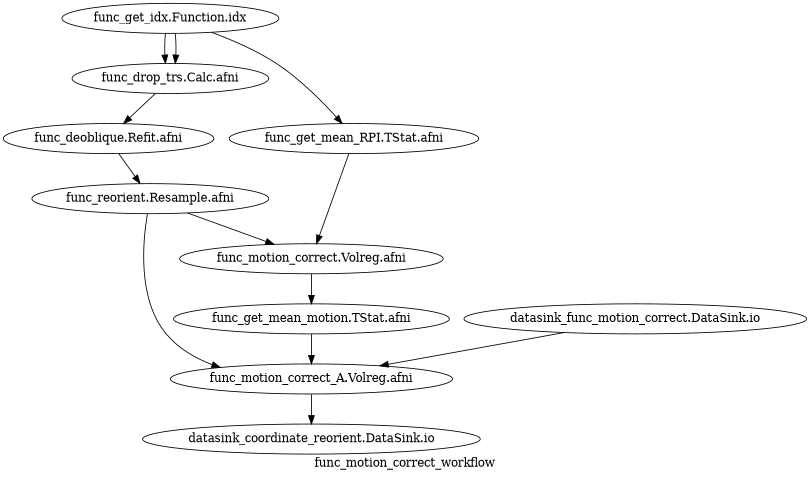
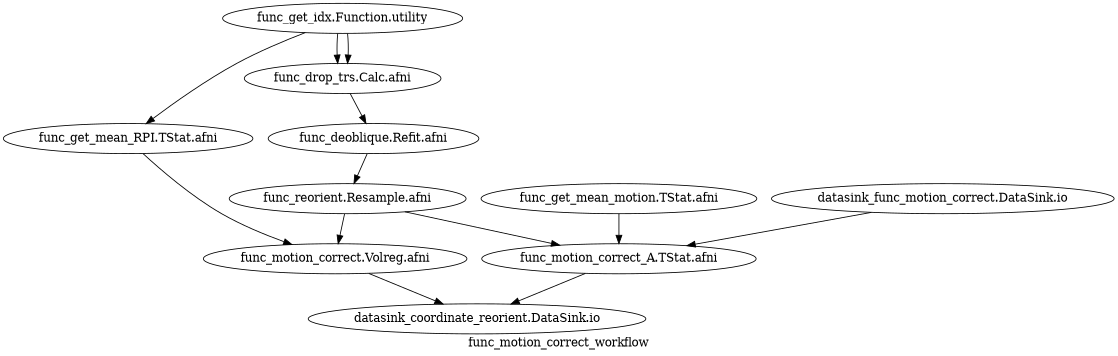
(170, 18) -> (343, 18)
(311, 285) -> (402, 287)
(311, 379) -> (619, 259)
